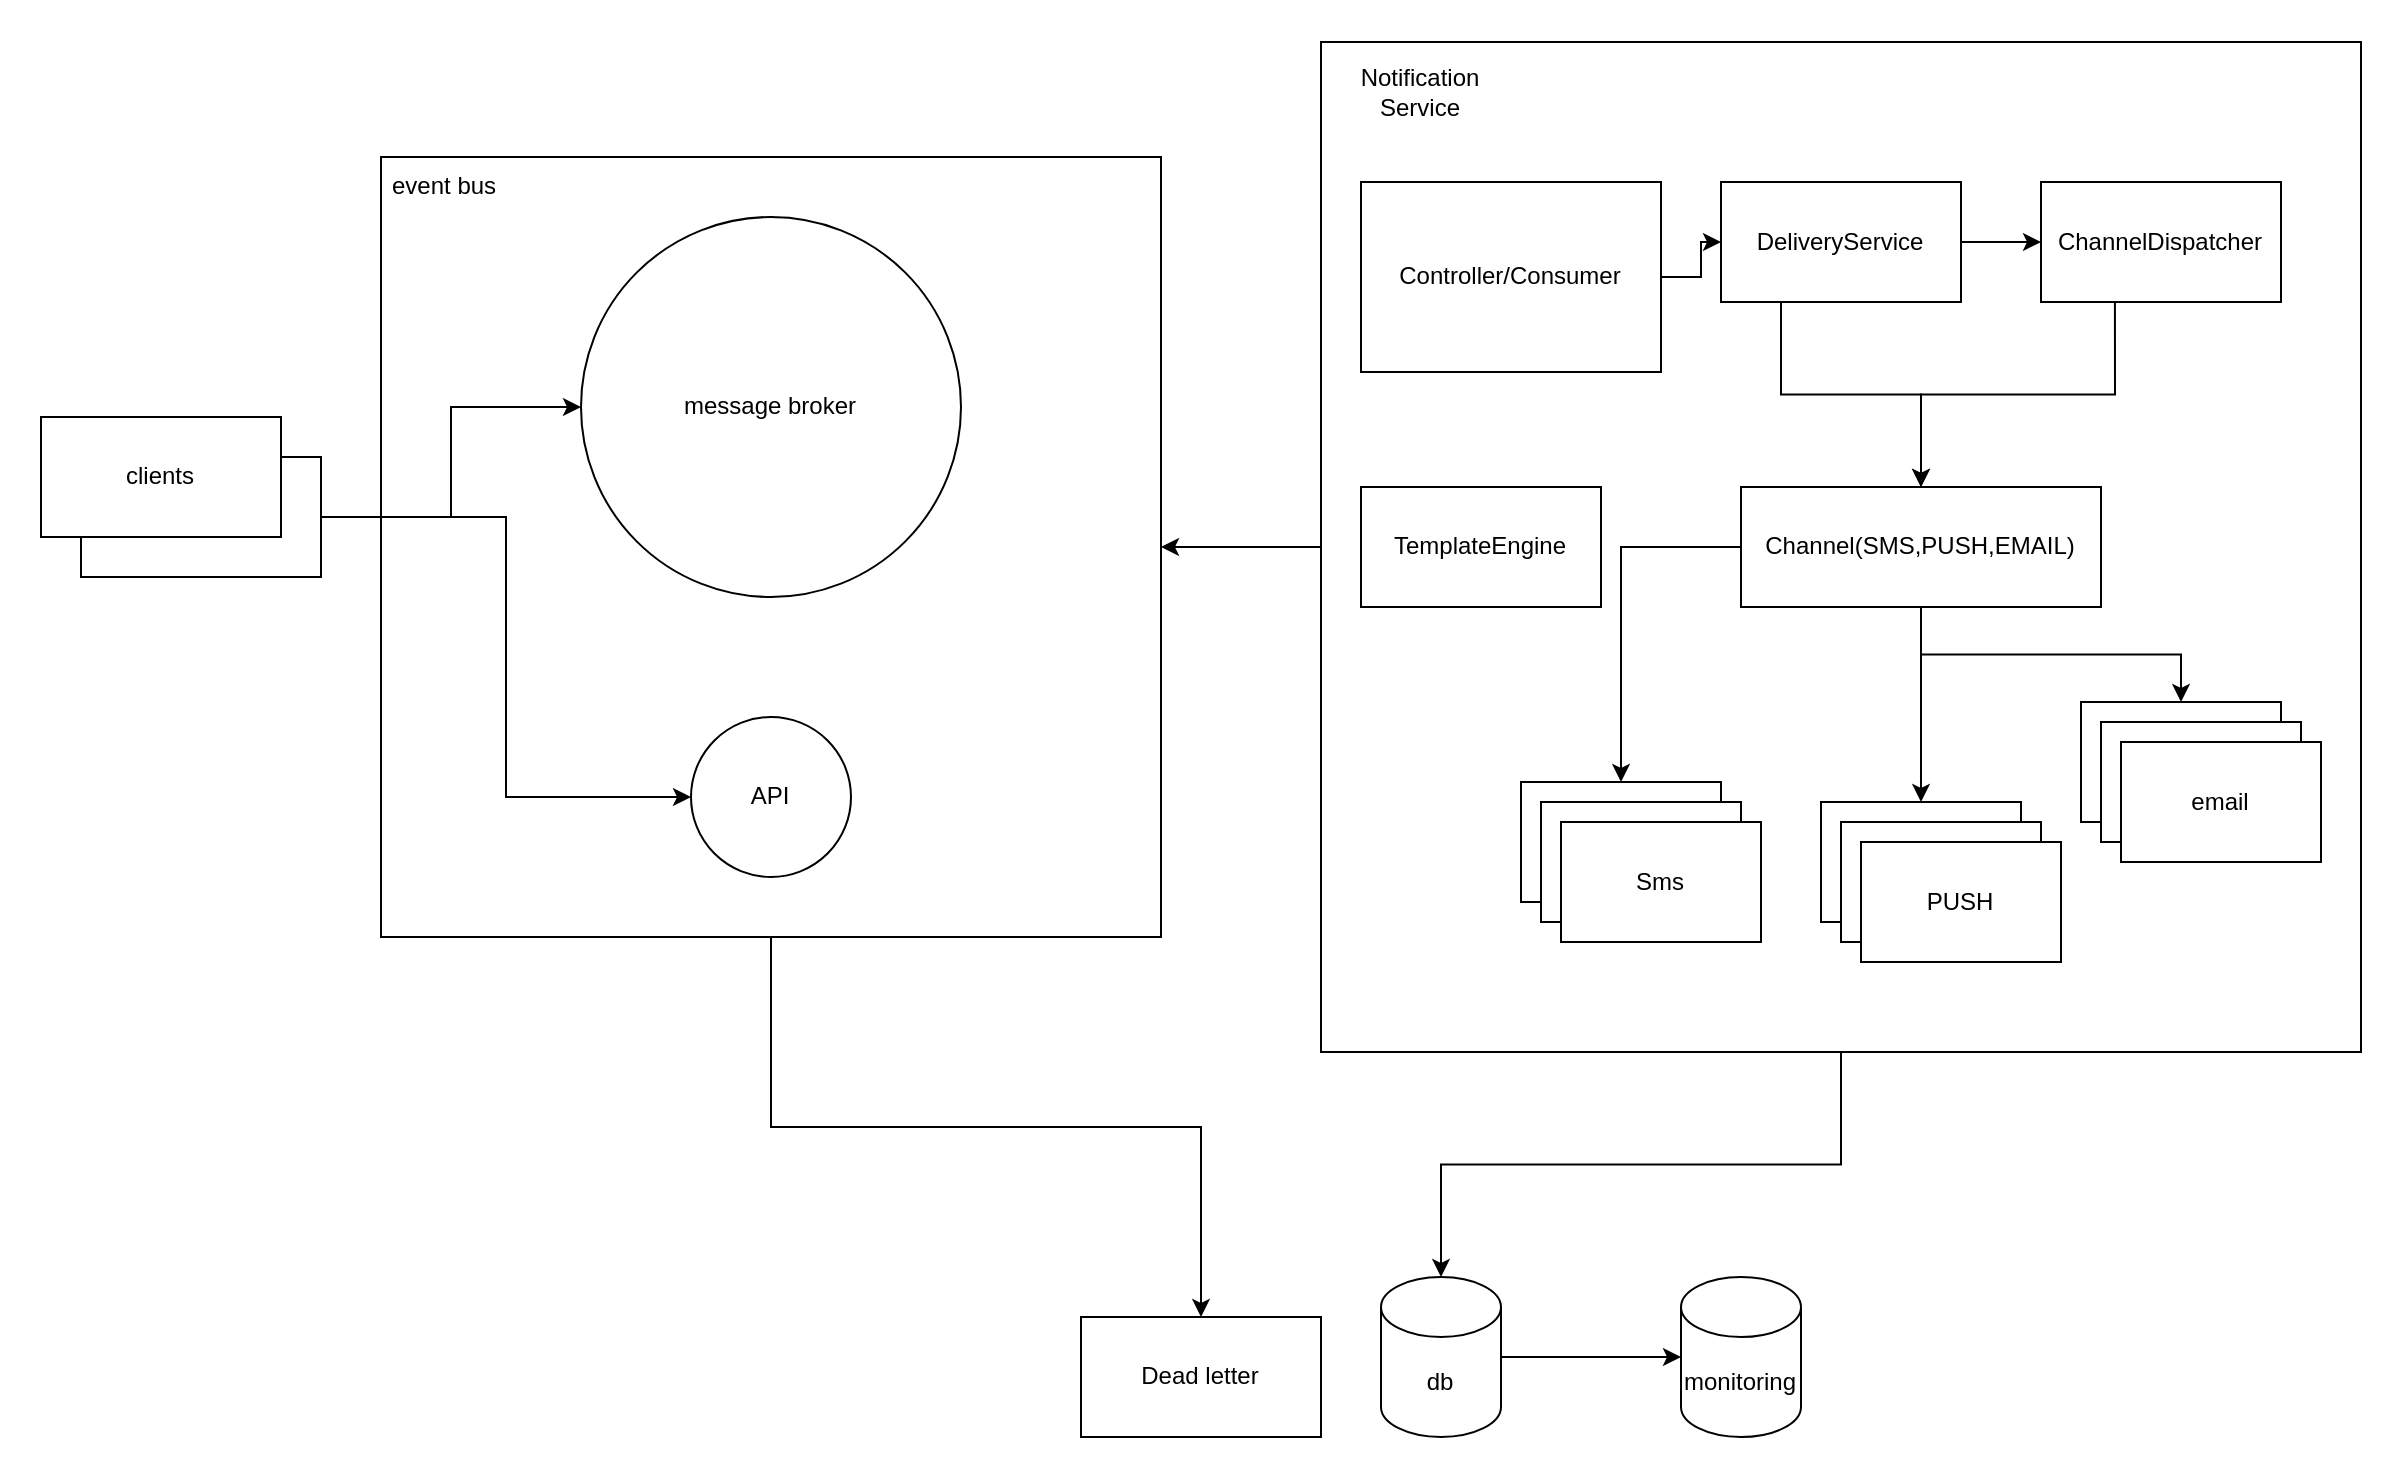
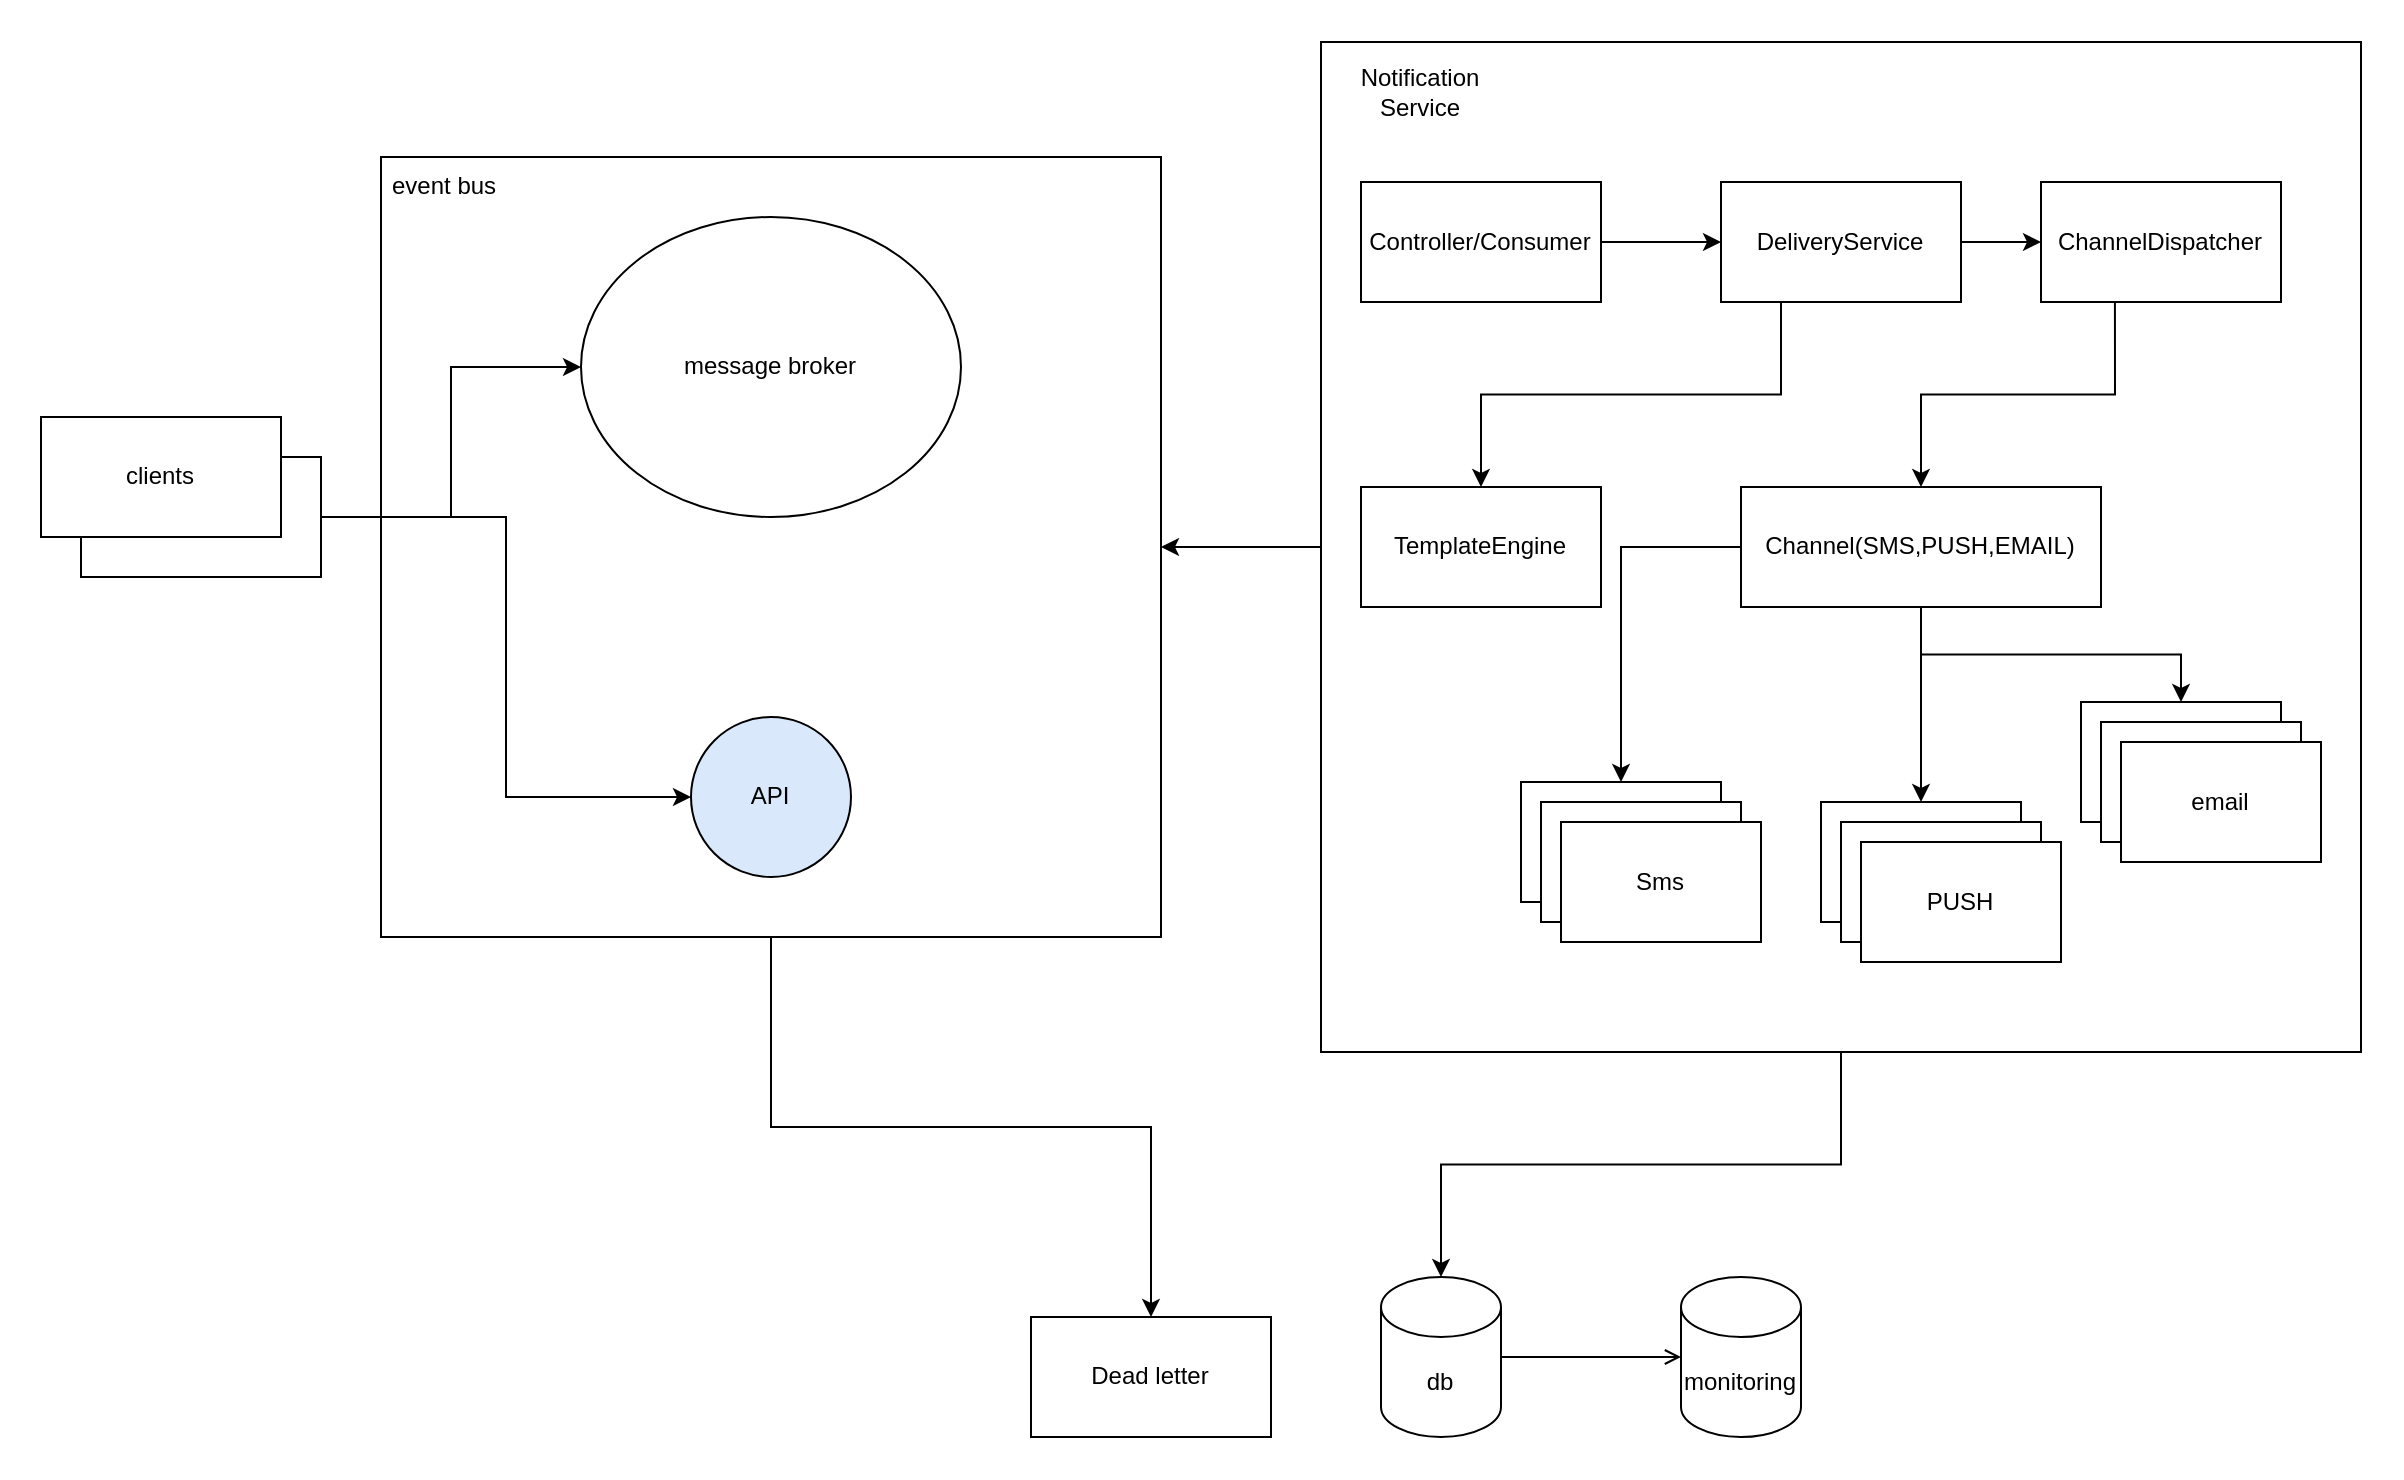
(1511, 277) -> (1481, 242)
(1847, 395) -> (1594, 395)
(771, 407) -> (771, 367)
(771, 797) -> (771, 797)
(1666, 1357) -> (1668, 1357)
(1201, 1377) -> (1151, 1377)
